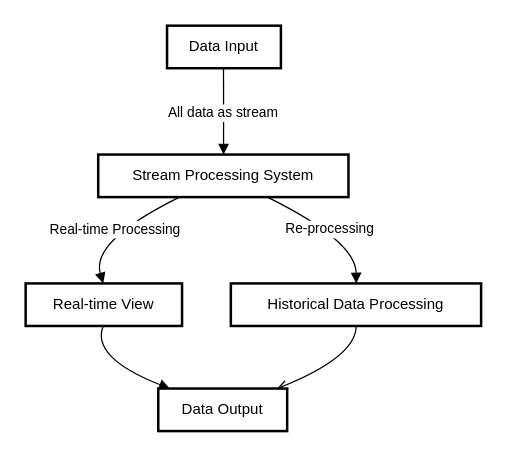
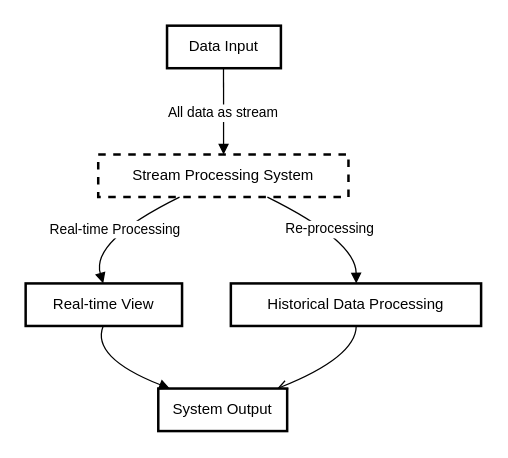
(223, 176) -> (223, 176)
(223, 409) -> (223, 409)
